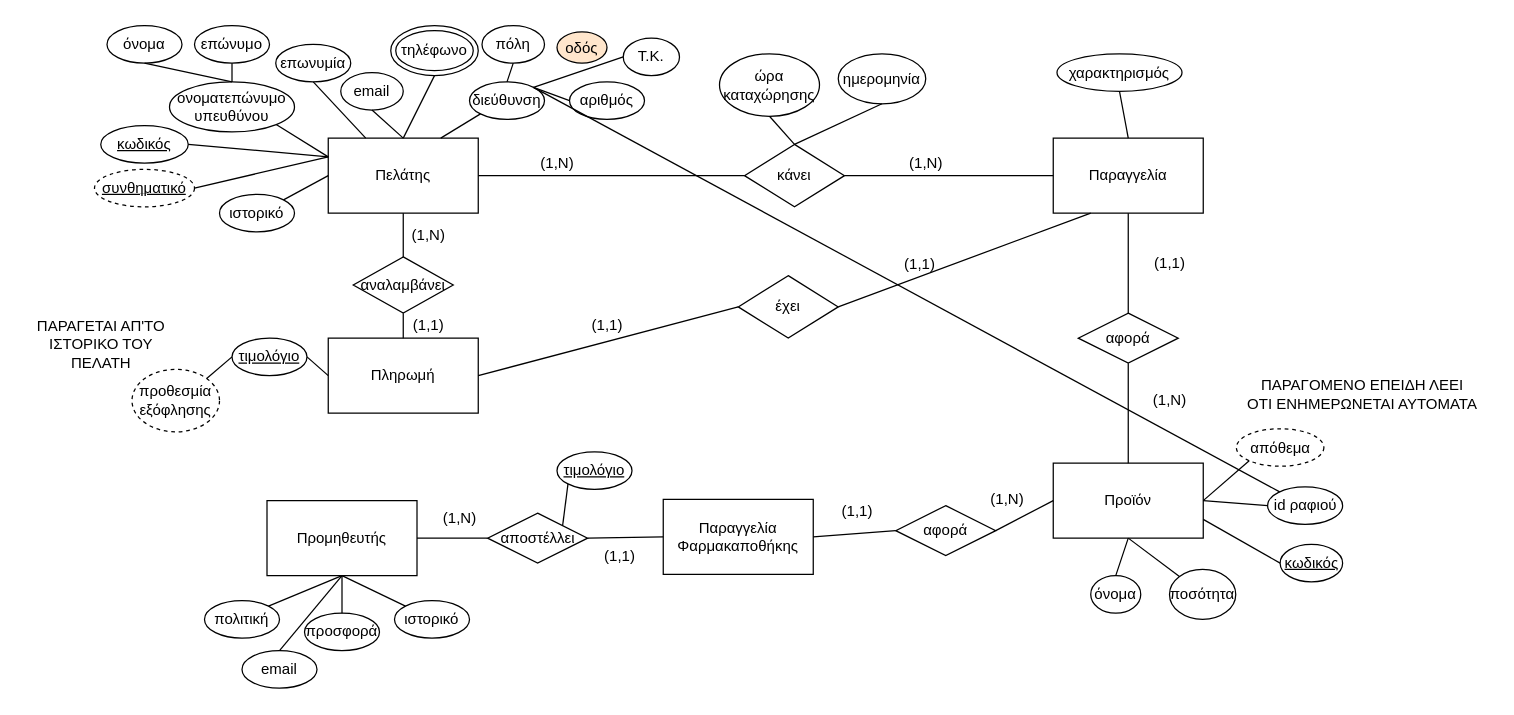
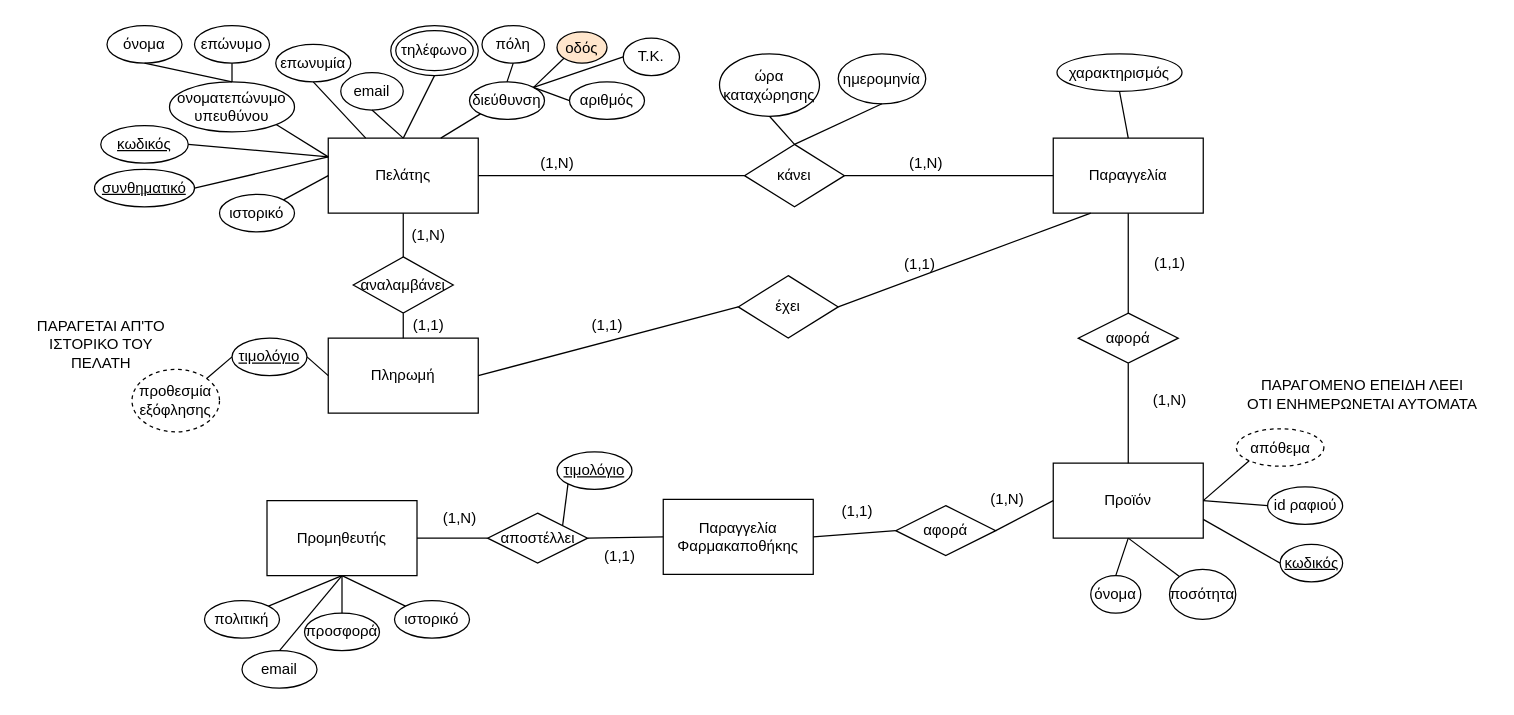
(144, 188) -> (144, 188)
(988, 334) -> (550, 71)
